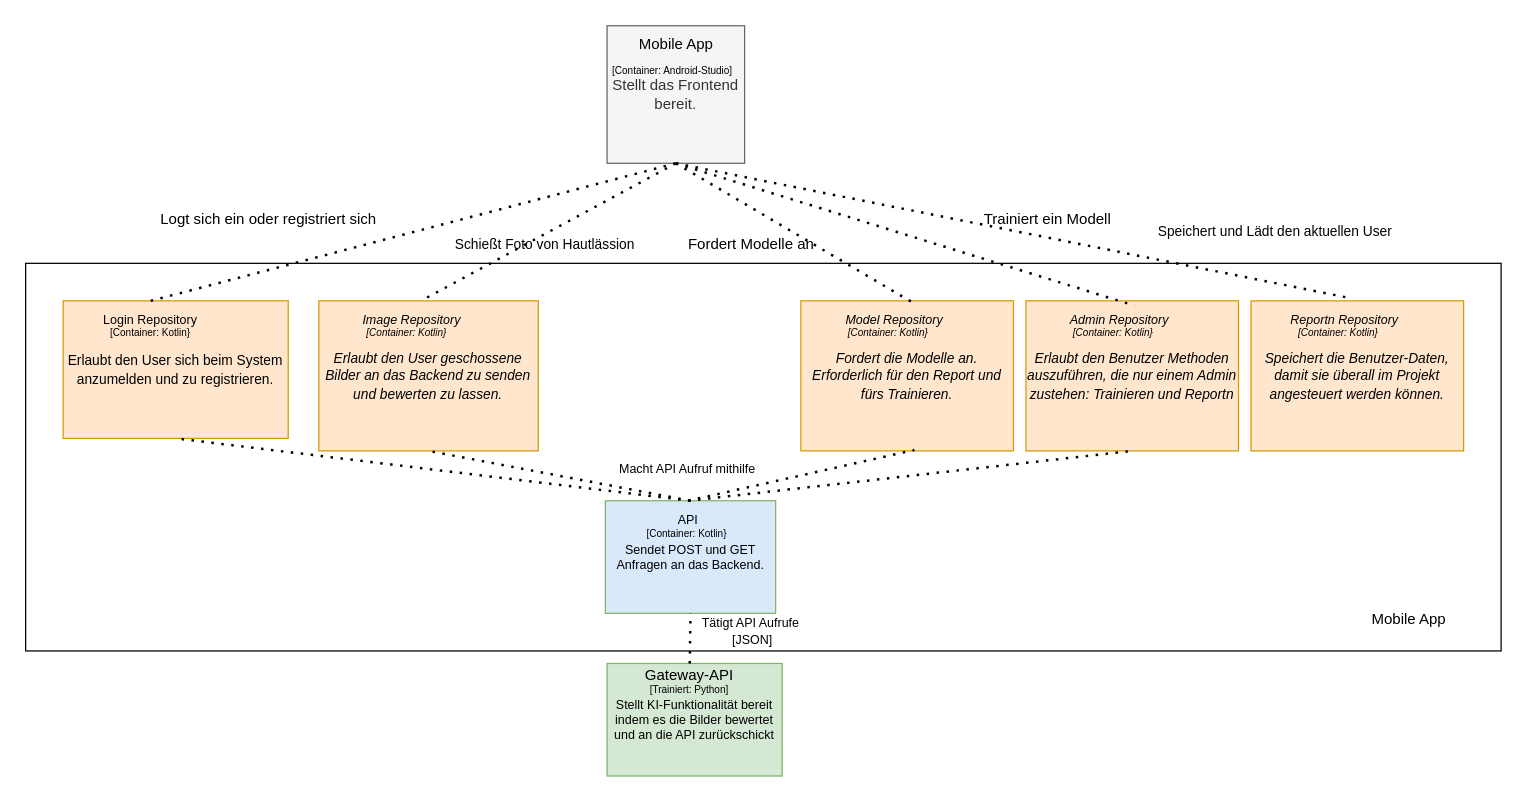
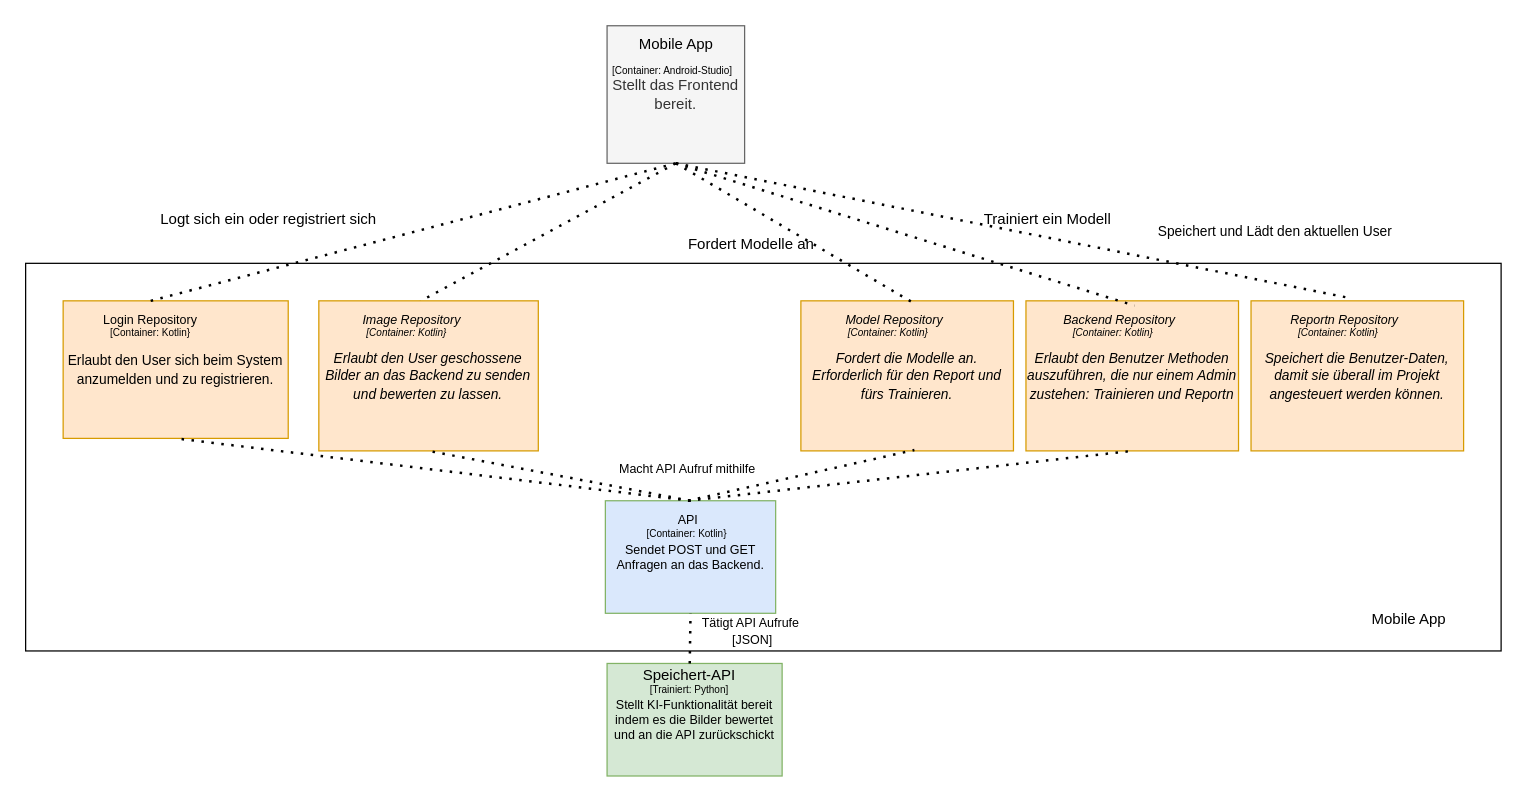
(544, 244) -> none
(1119, 319) -> (1119, 319)
(689, 676) -> (689, 676)
